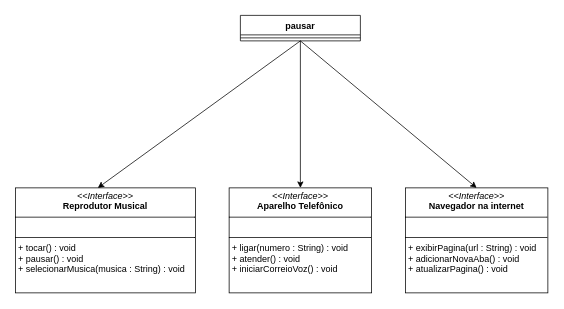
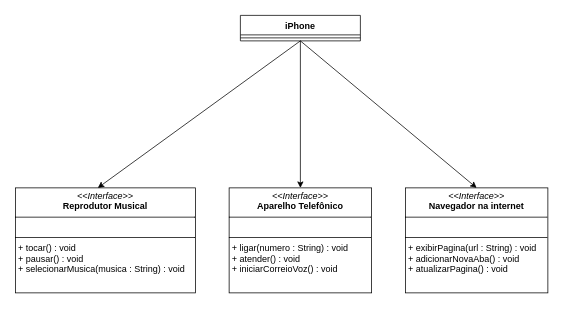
(300, 26) -> (300, 26)
